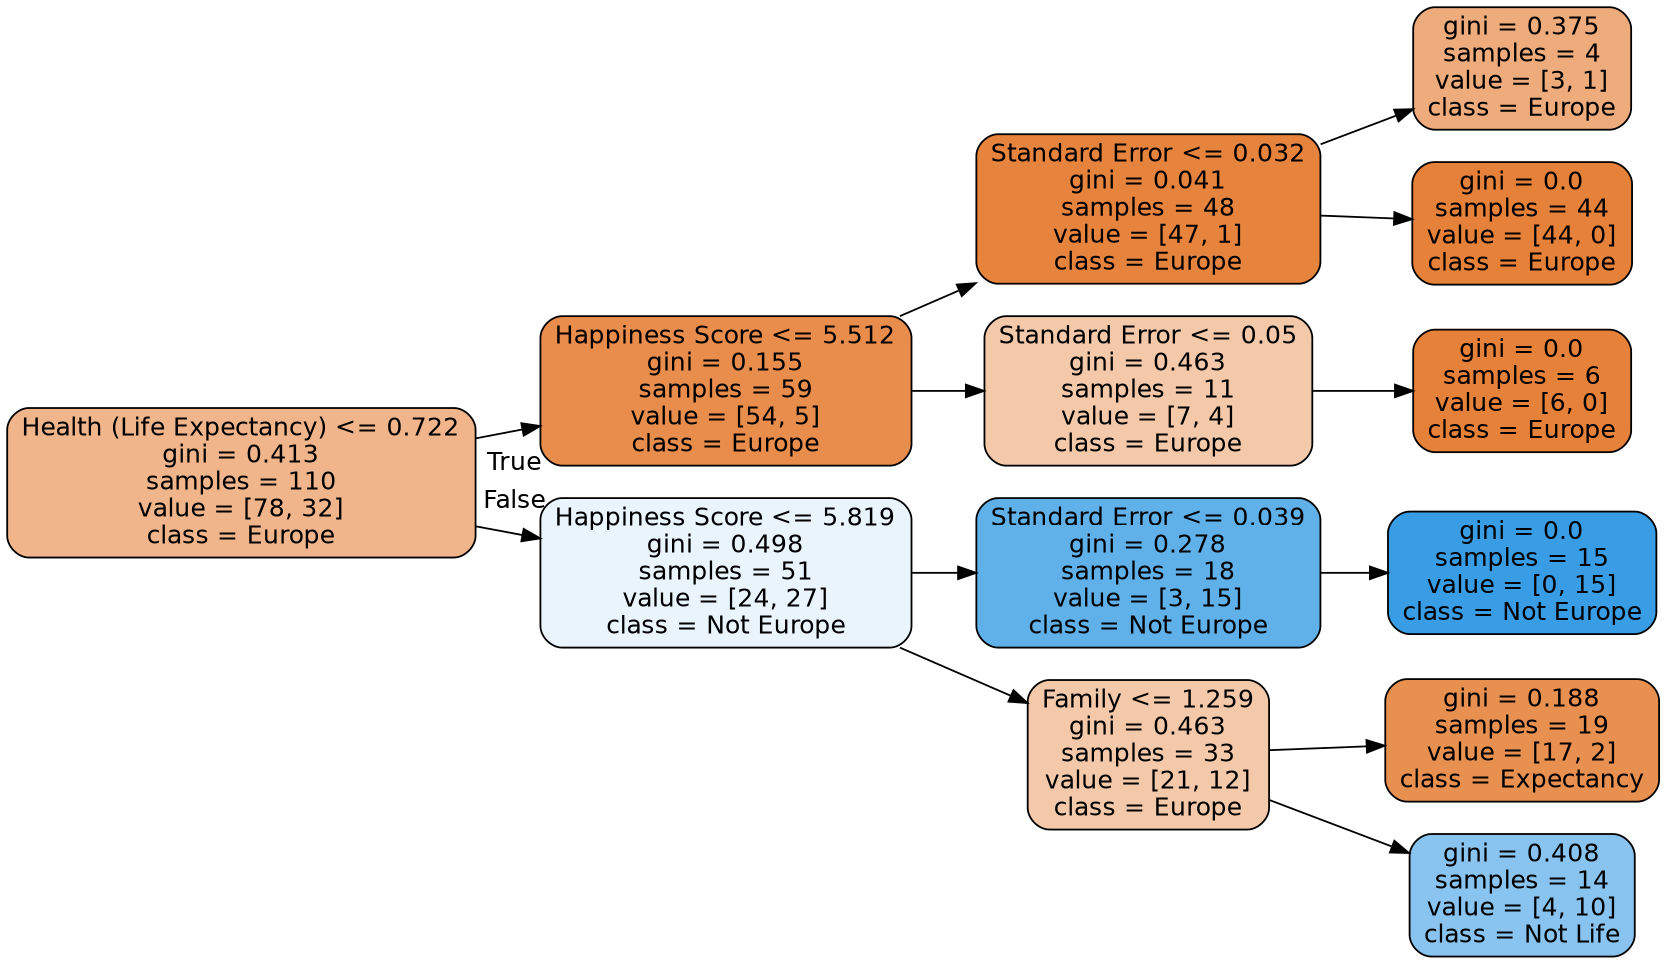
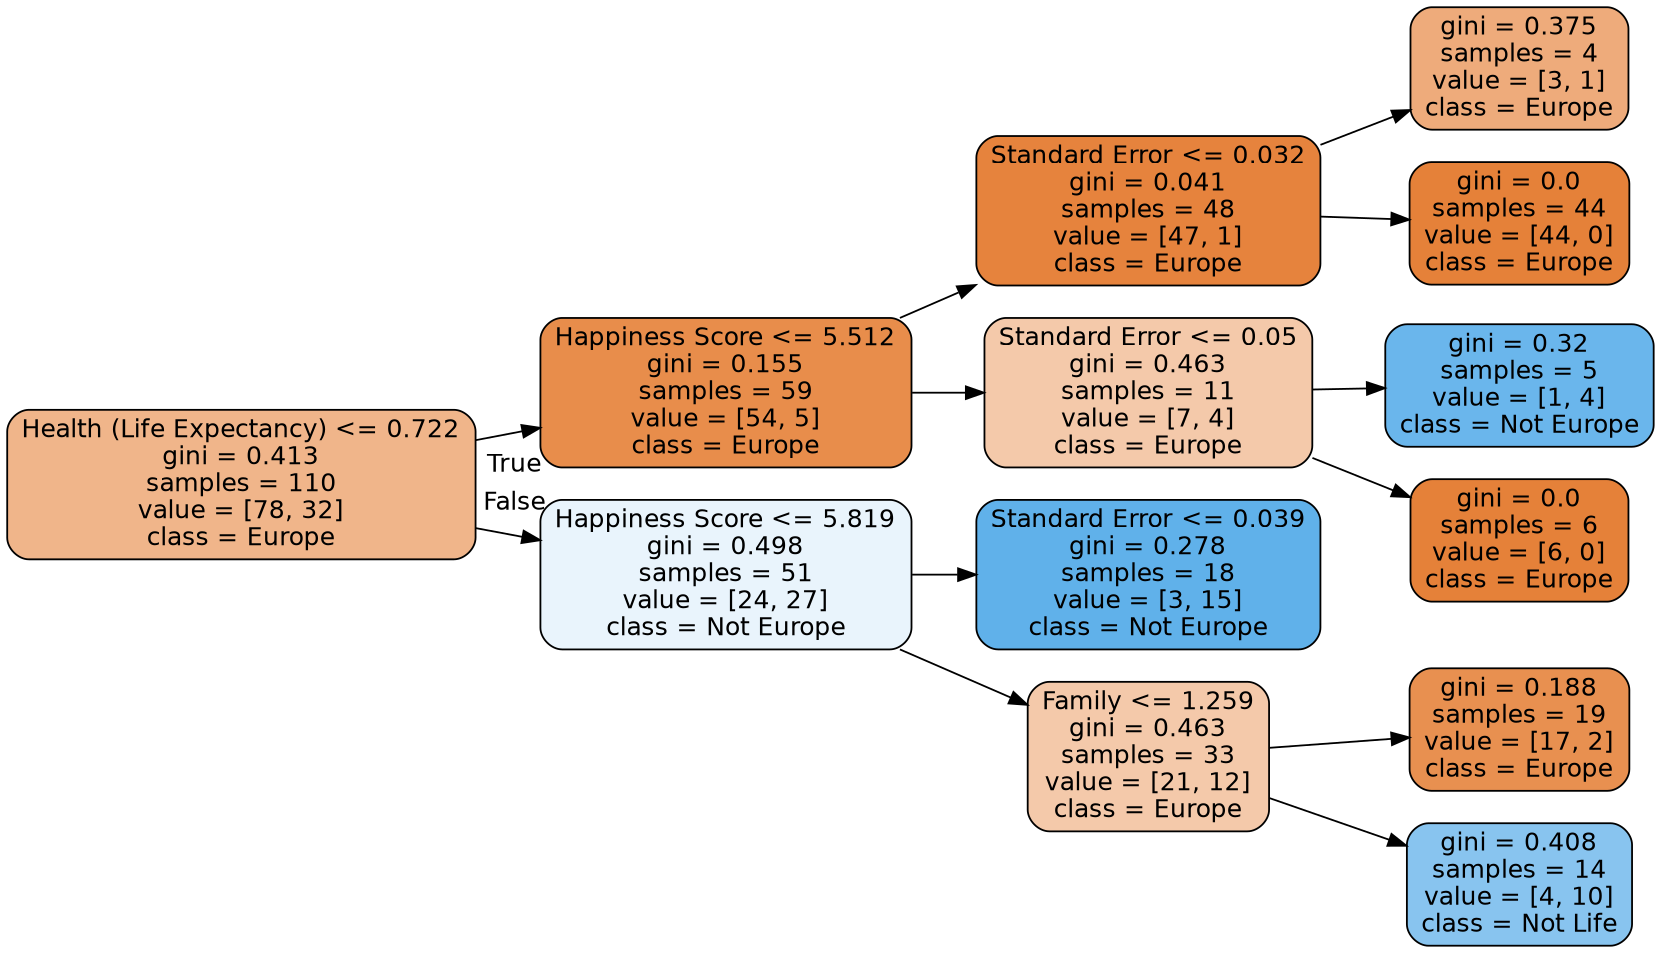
none -> (1519, 385)
(1522, 573) -> none
(1522, 740) -> (1519, 730)
